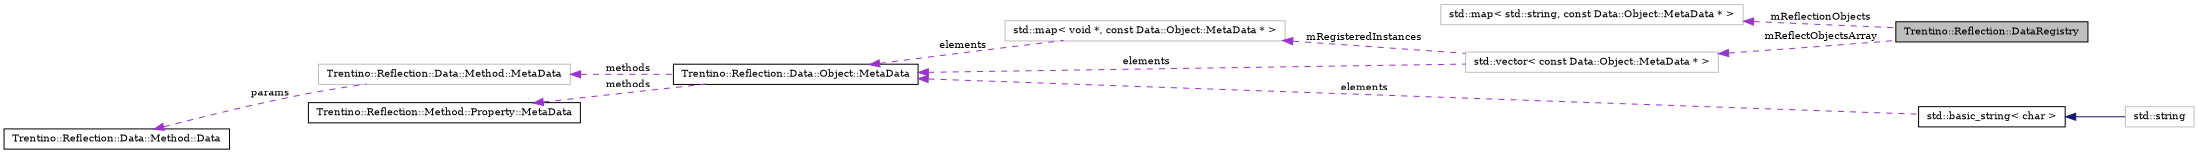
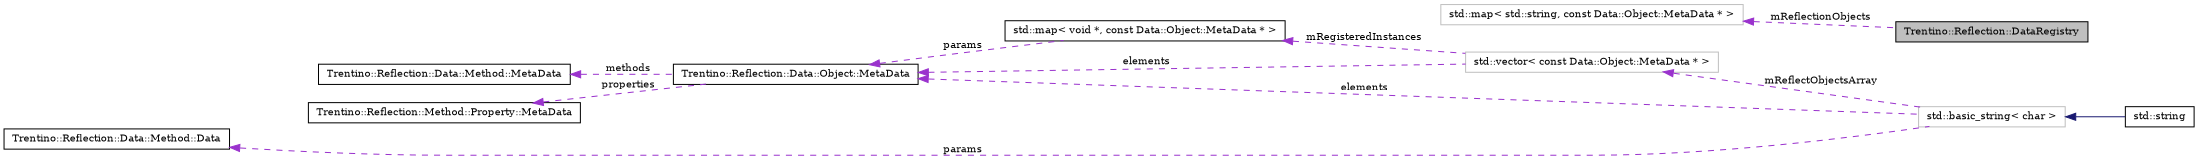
(1145, 31) -> (1145, 31)
(962, 46) -> (962, 46)
(1812, 47) -> (1797, 90)
(444, 74) -> (444, 74)
(627, 85) -> (627, 85)
(265, 103) -> (1085, 155)
(1992, 117) -> (1992, 117)
(2160, 117) -> (2160, 117)
